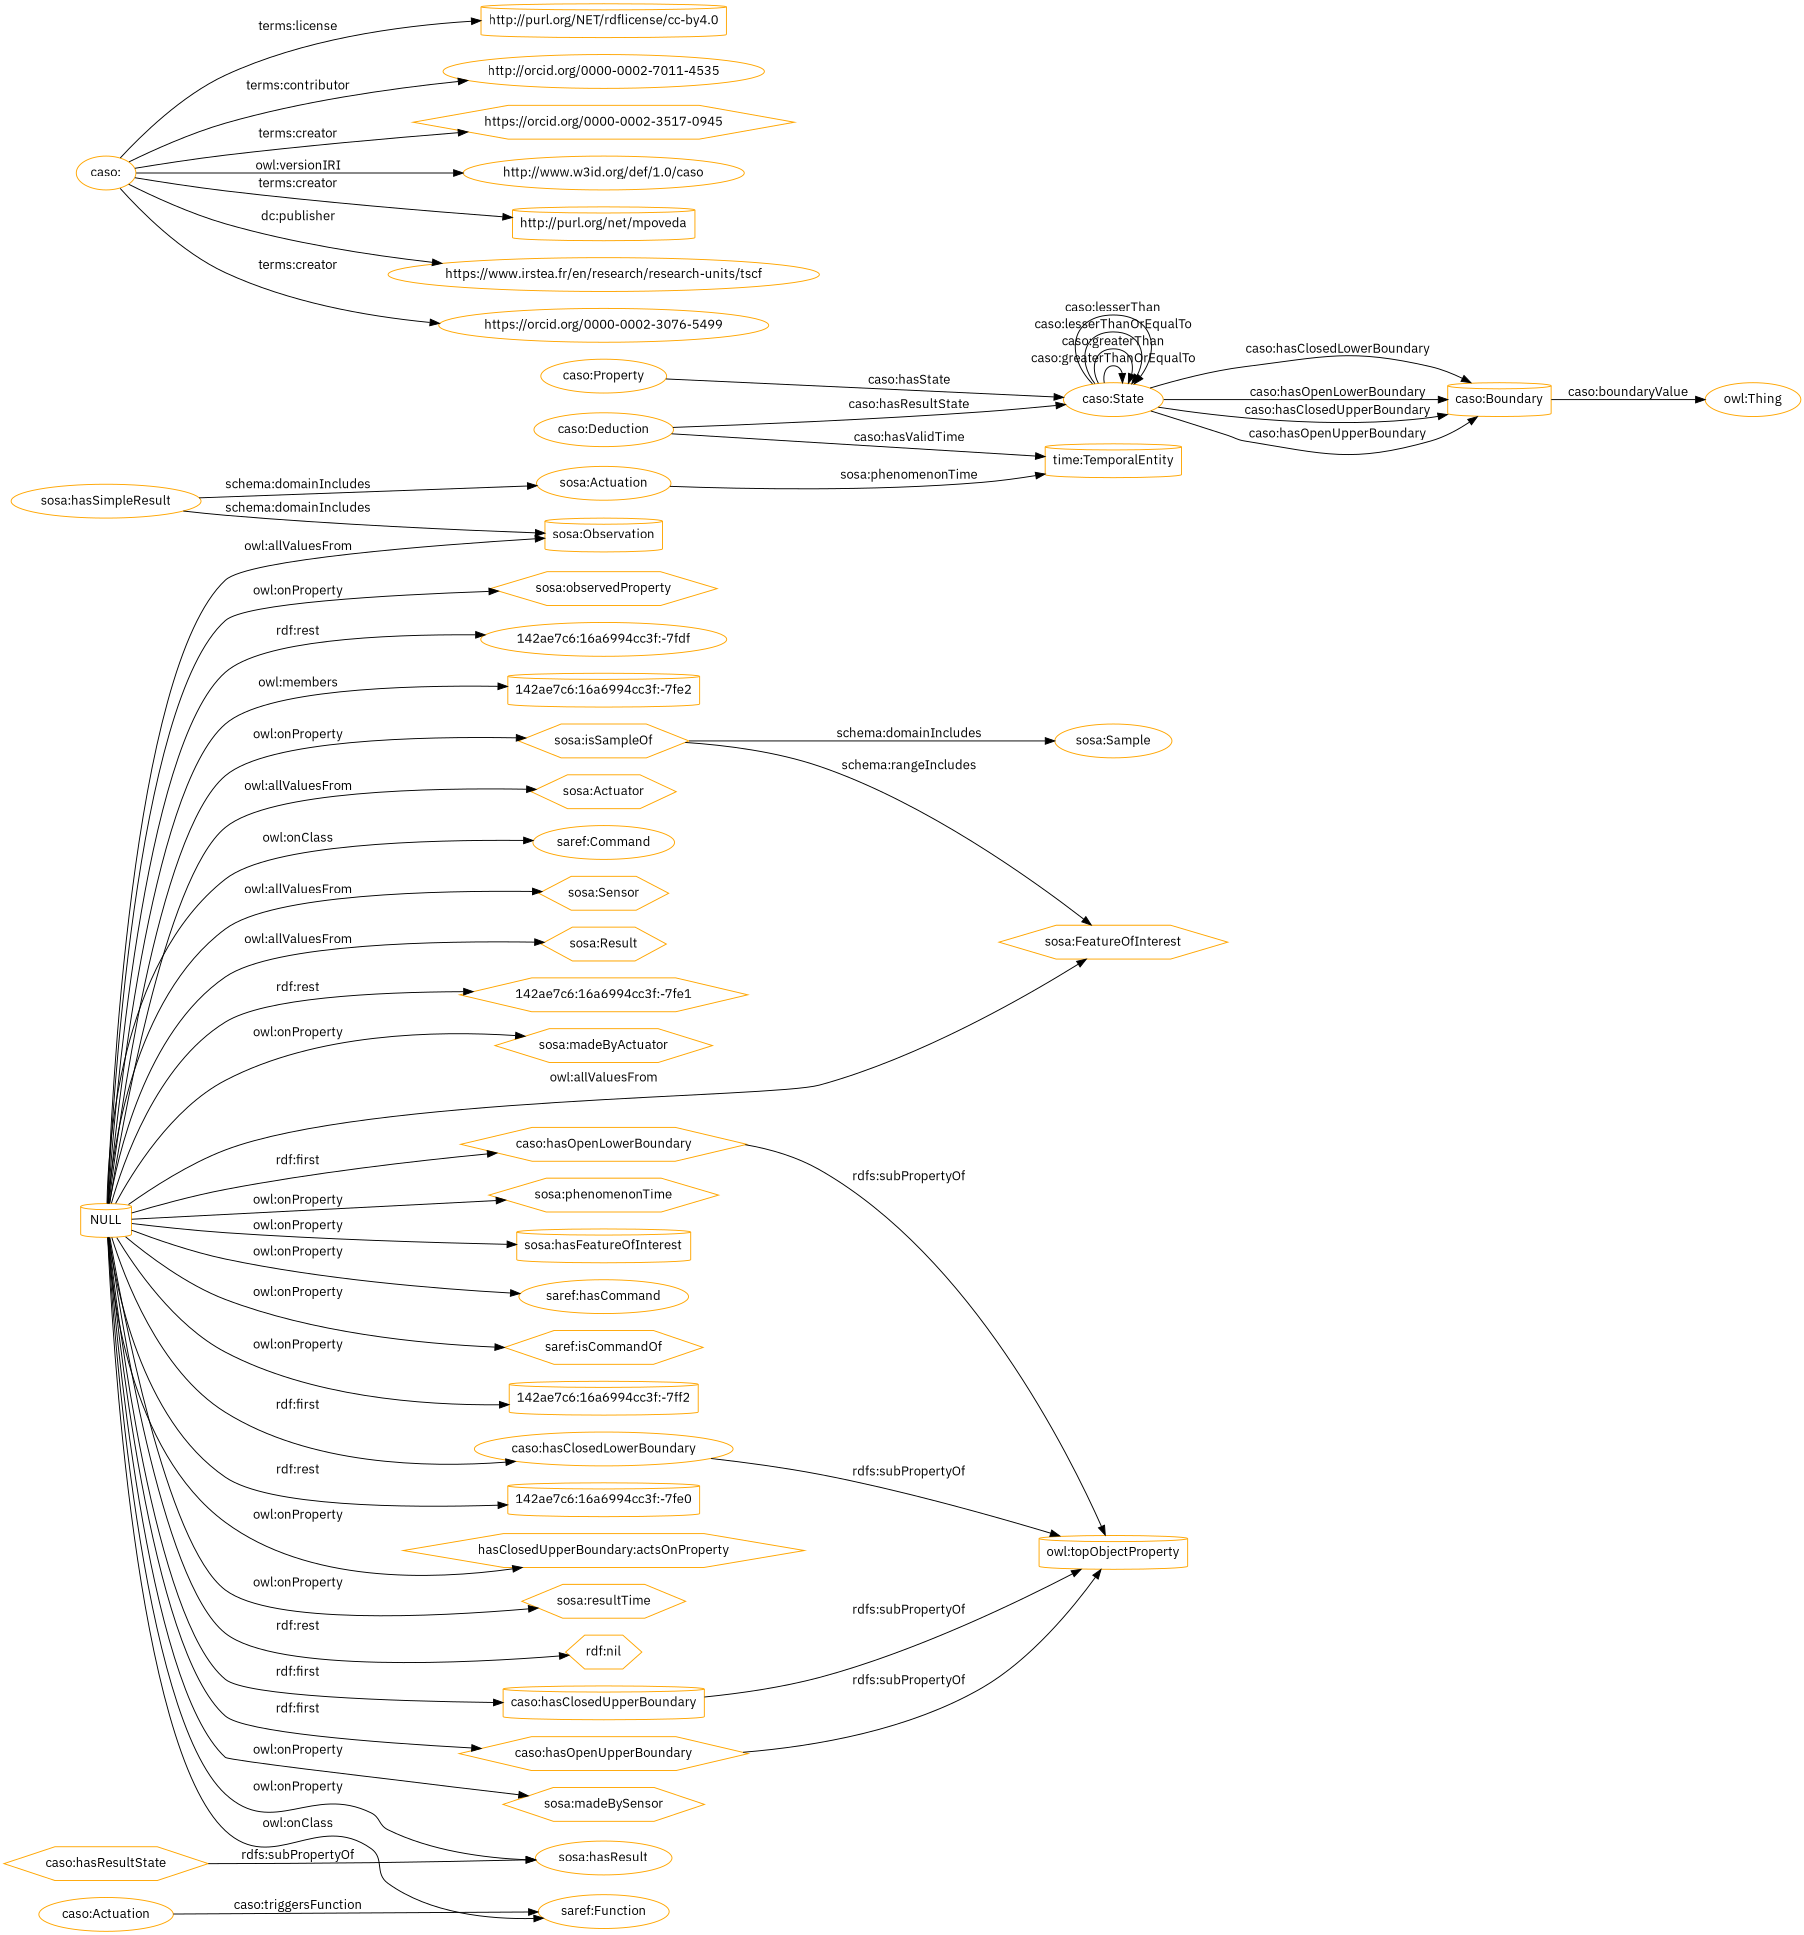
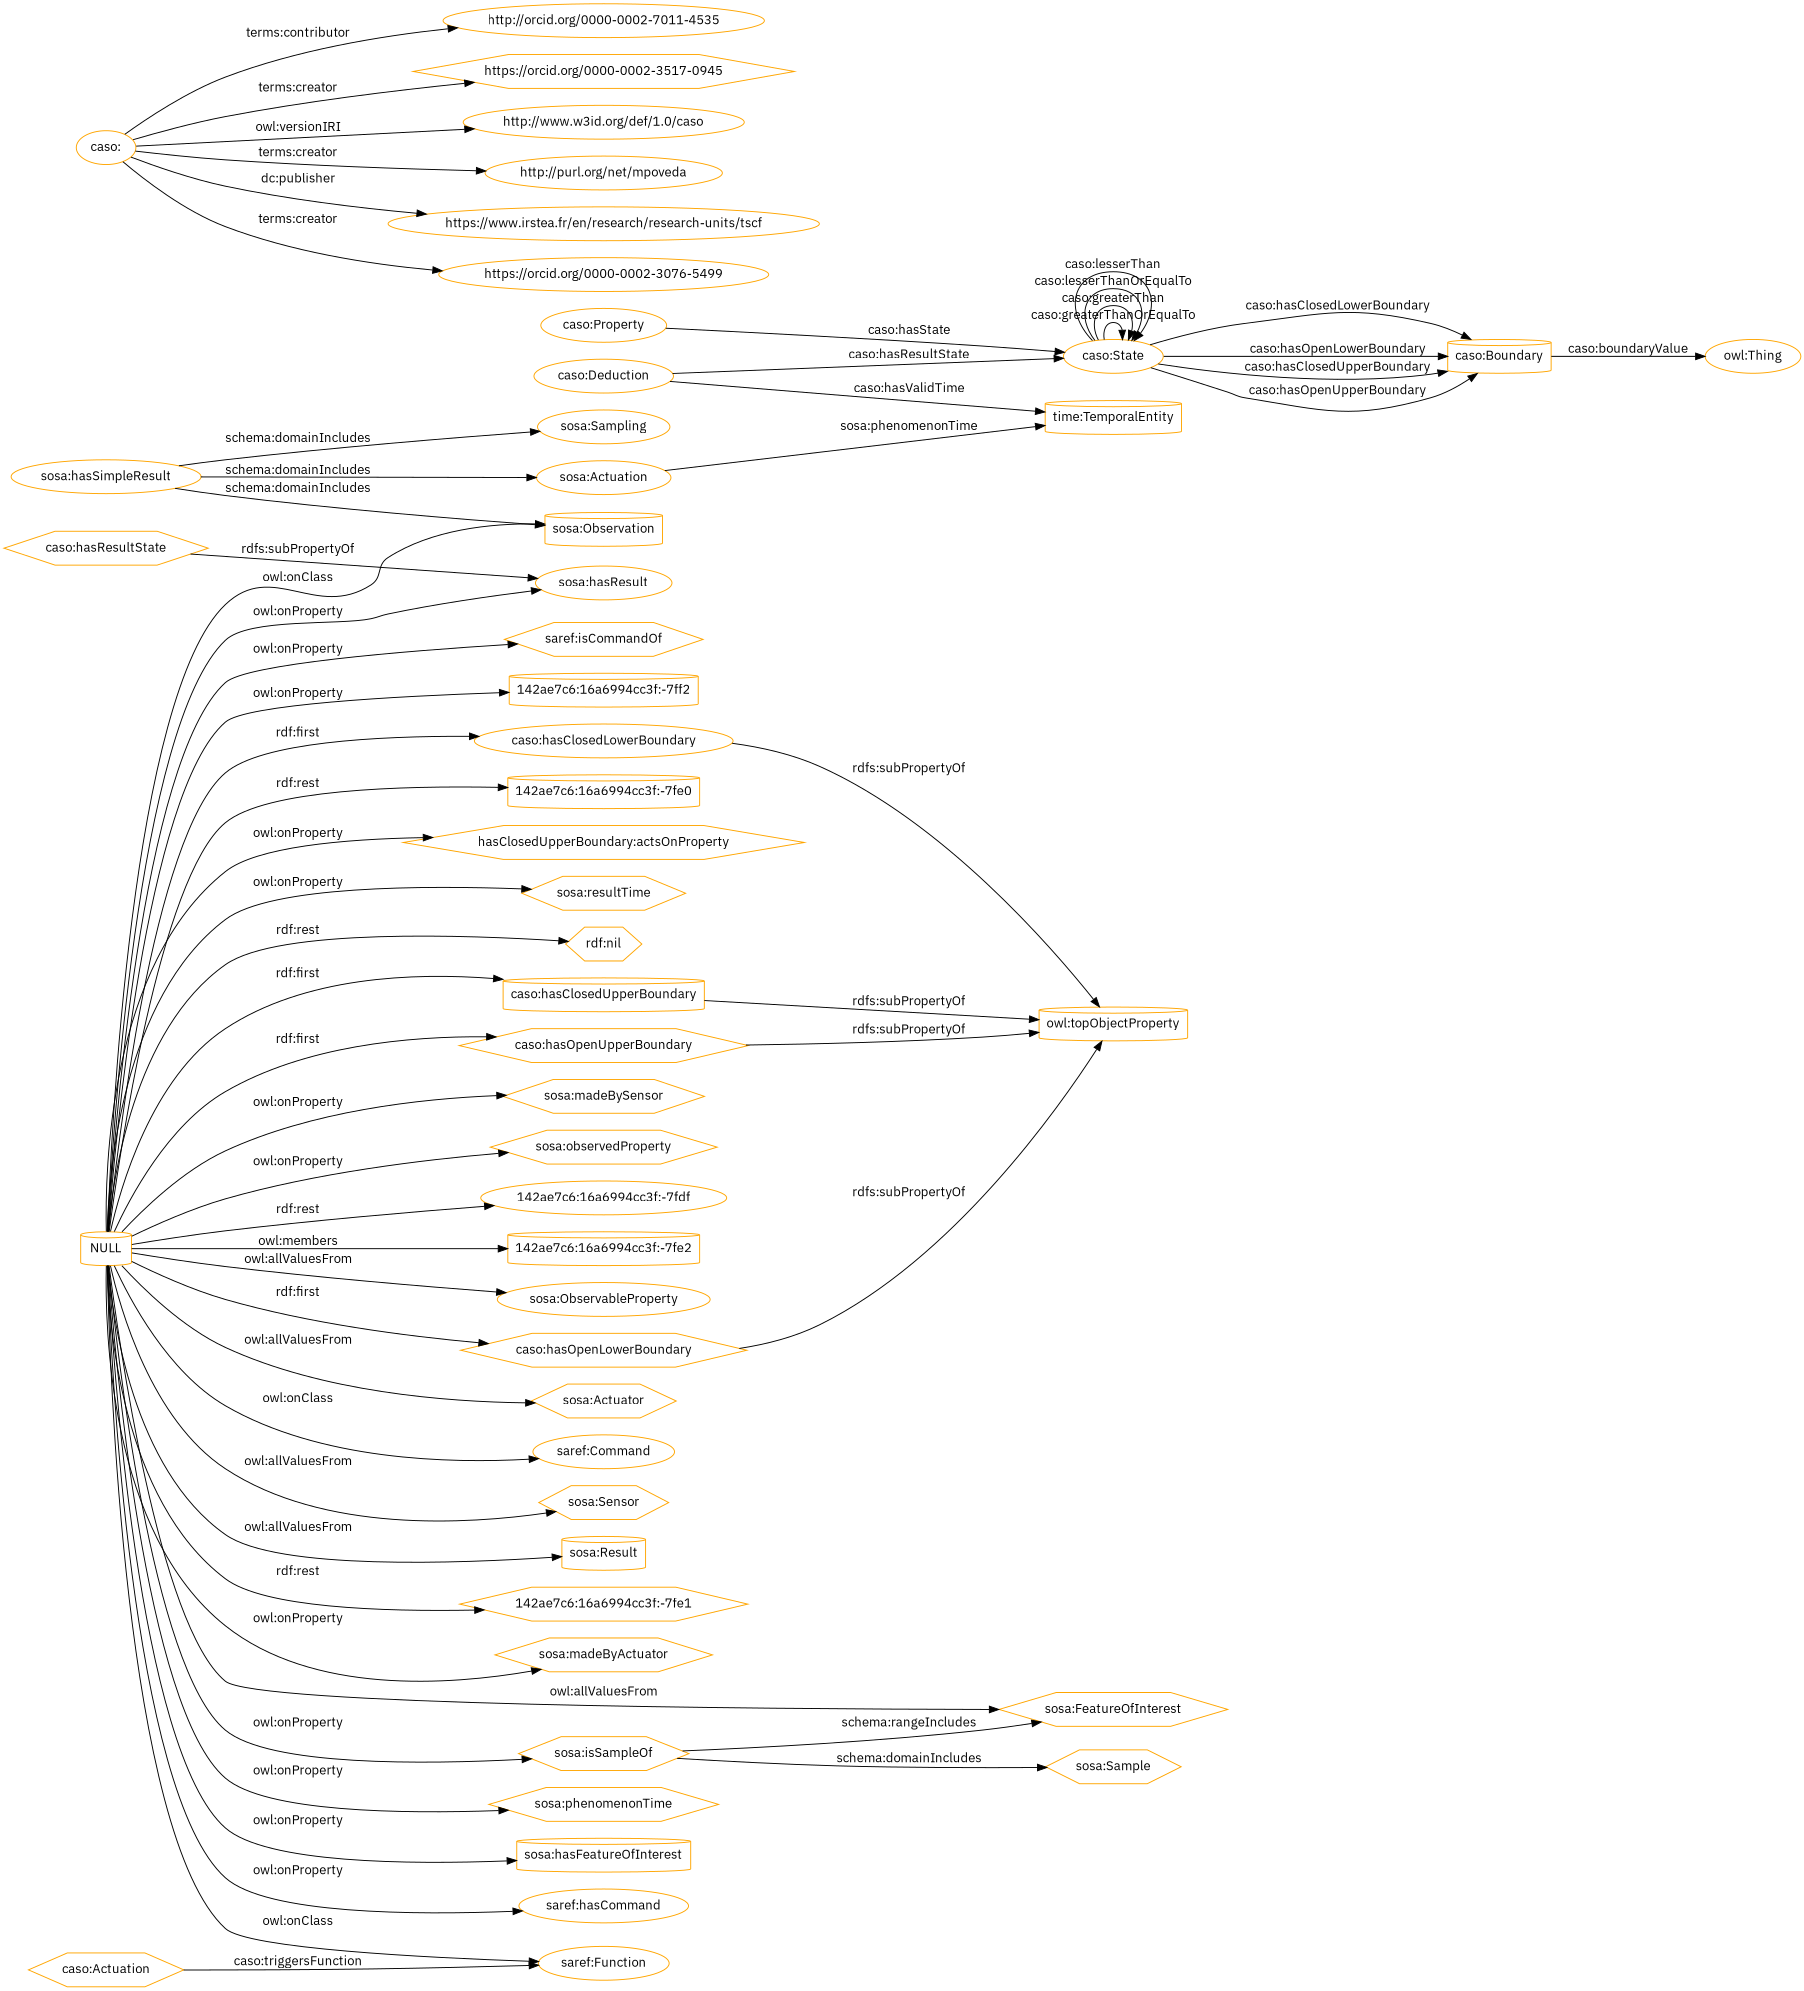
(604, 21) -> none
(604, 224) -> (604, 173)
none -> (604, 427)
(298, 547) -> (298, 578)
(1113, 741) -> (1113, 1767)
(604, 944) -> (604, 1553)
none -> (604, 1299)
(106, 1914) -> (106, 1970)
